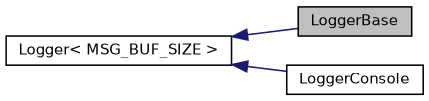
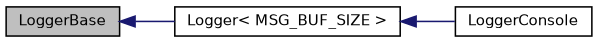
(273, 32) -> (155, 21)
